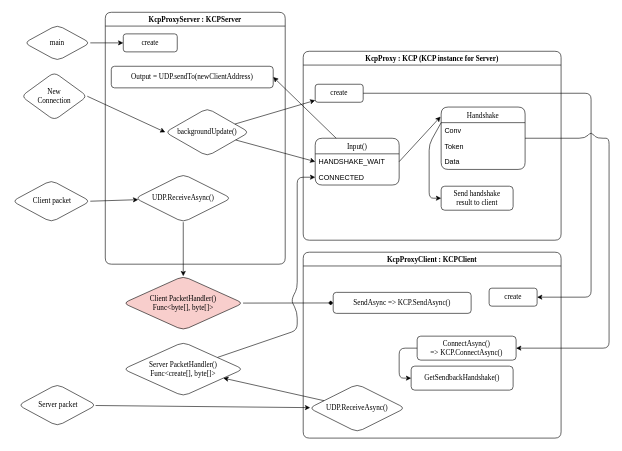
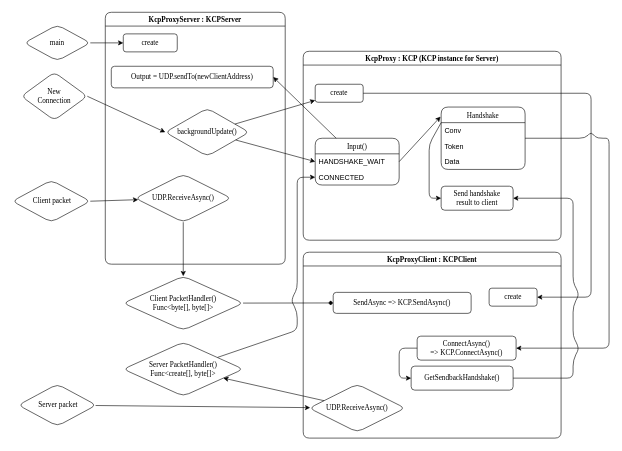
(183, 303) -> (183, 303)
none -> (578, 351)
